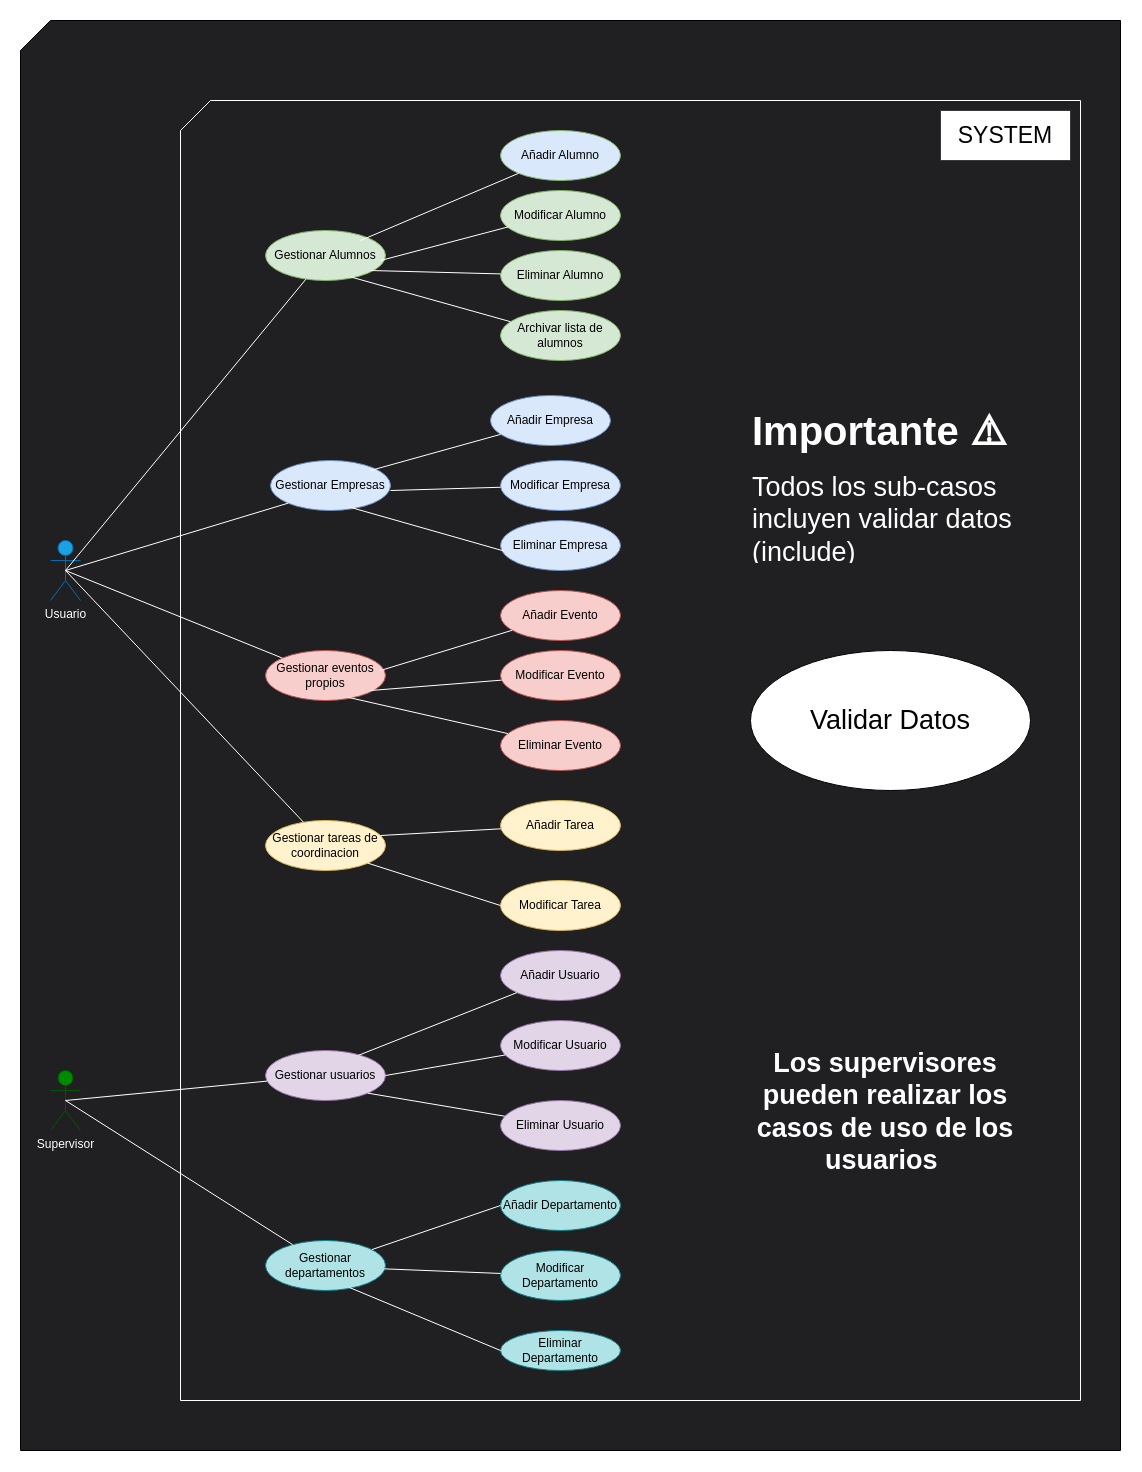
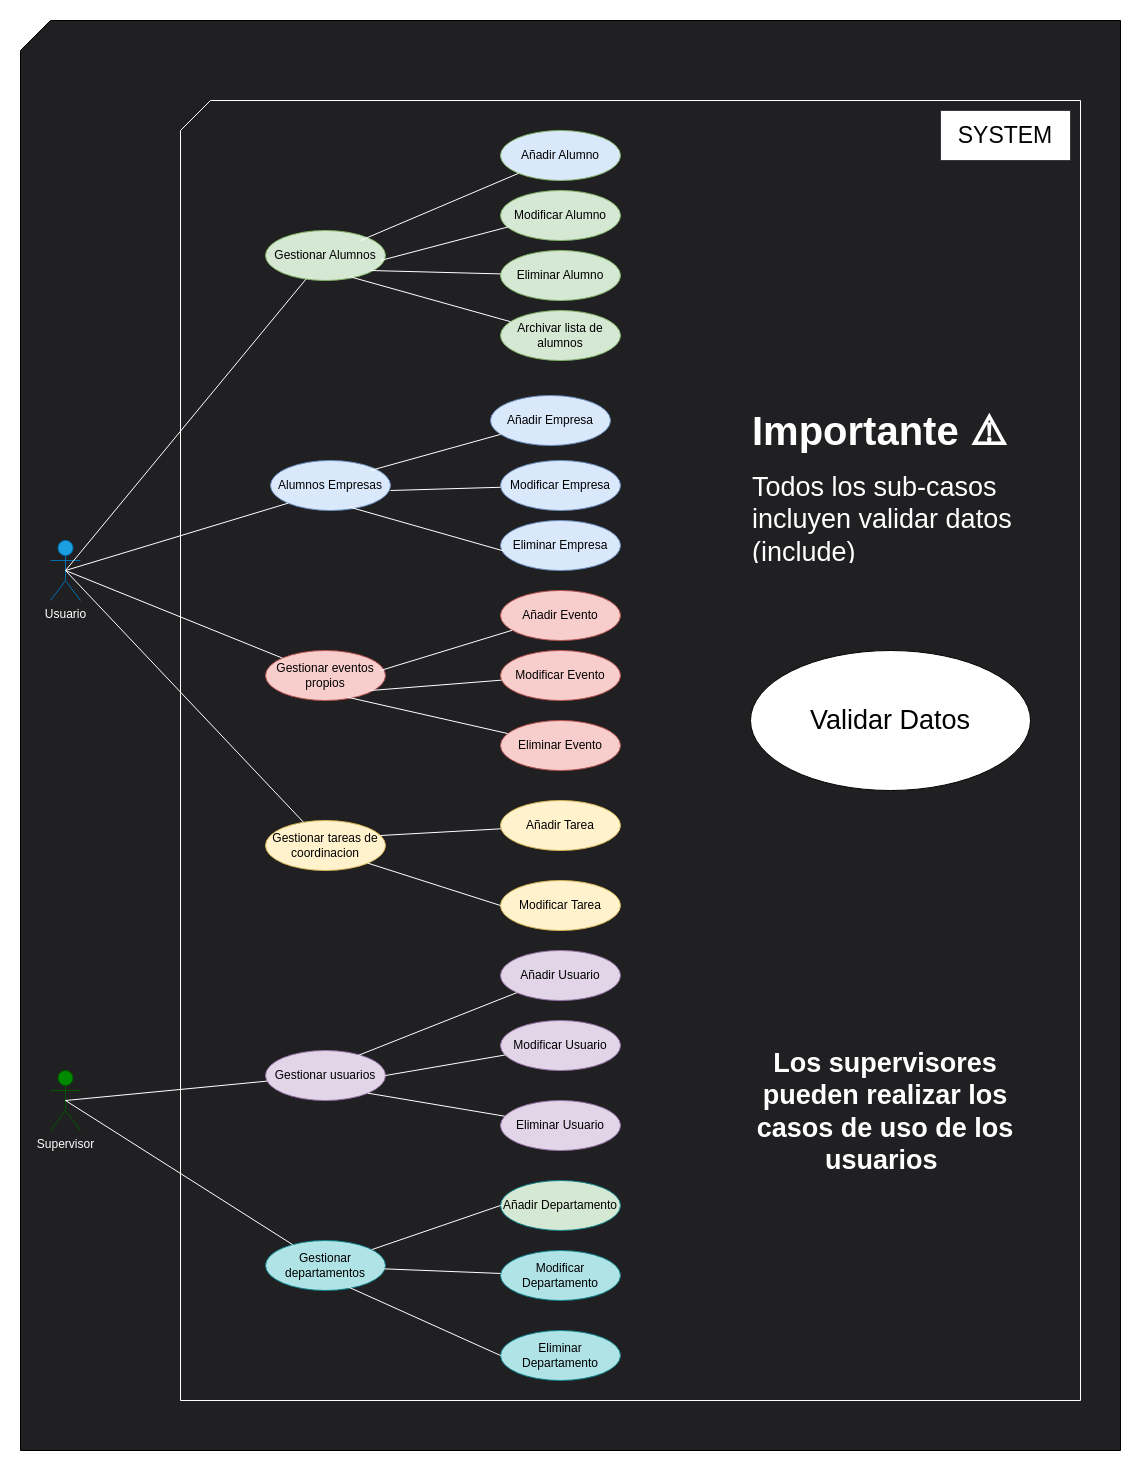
(331, 486) -> (331, 486)
(561, 1206) -> (561, 1206)
(561, 1351) -> (561, 1356)
